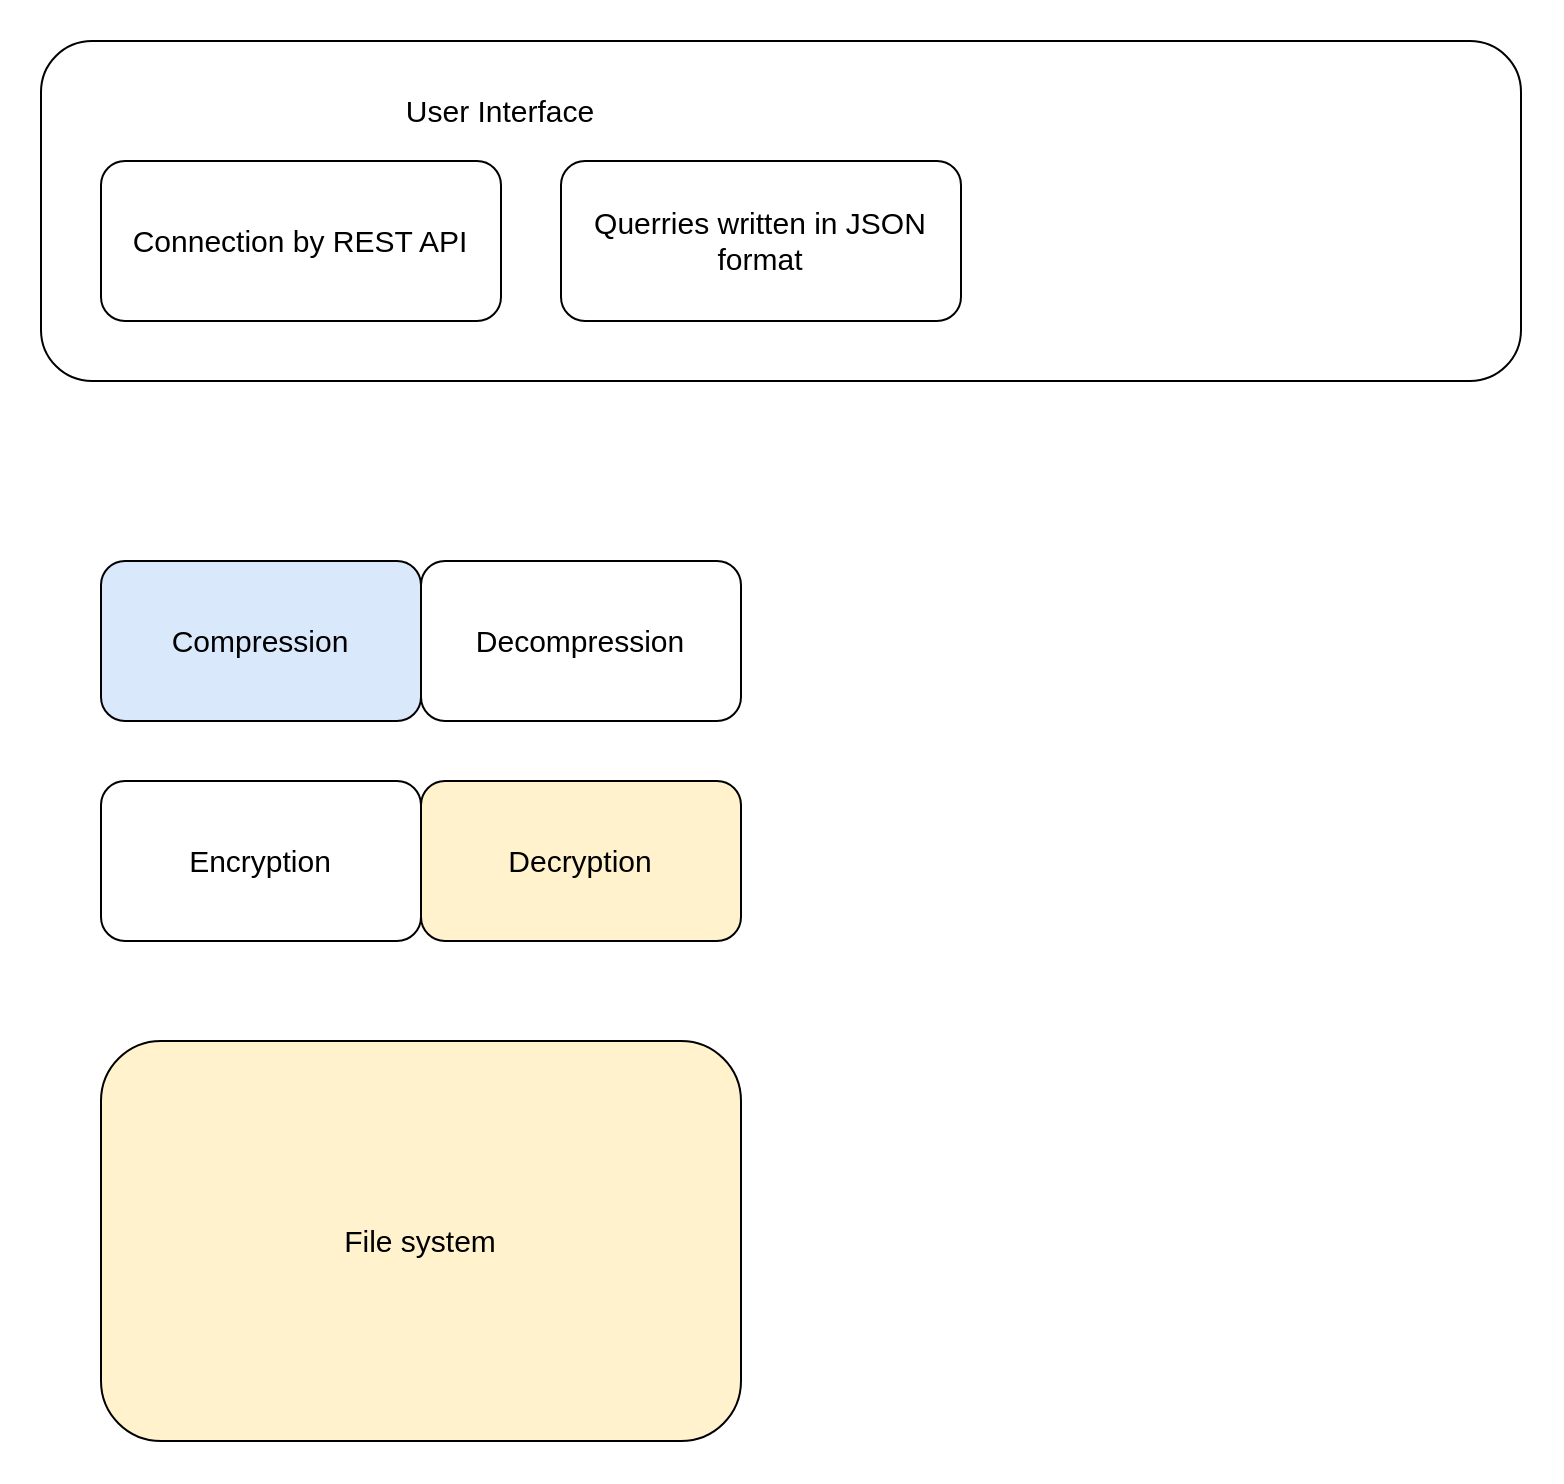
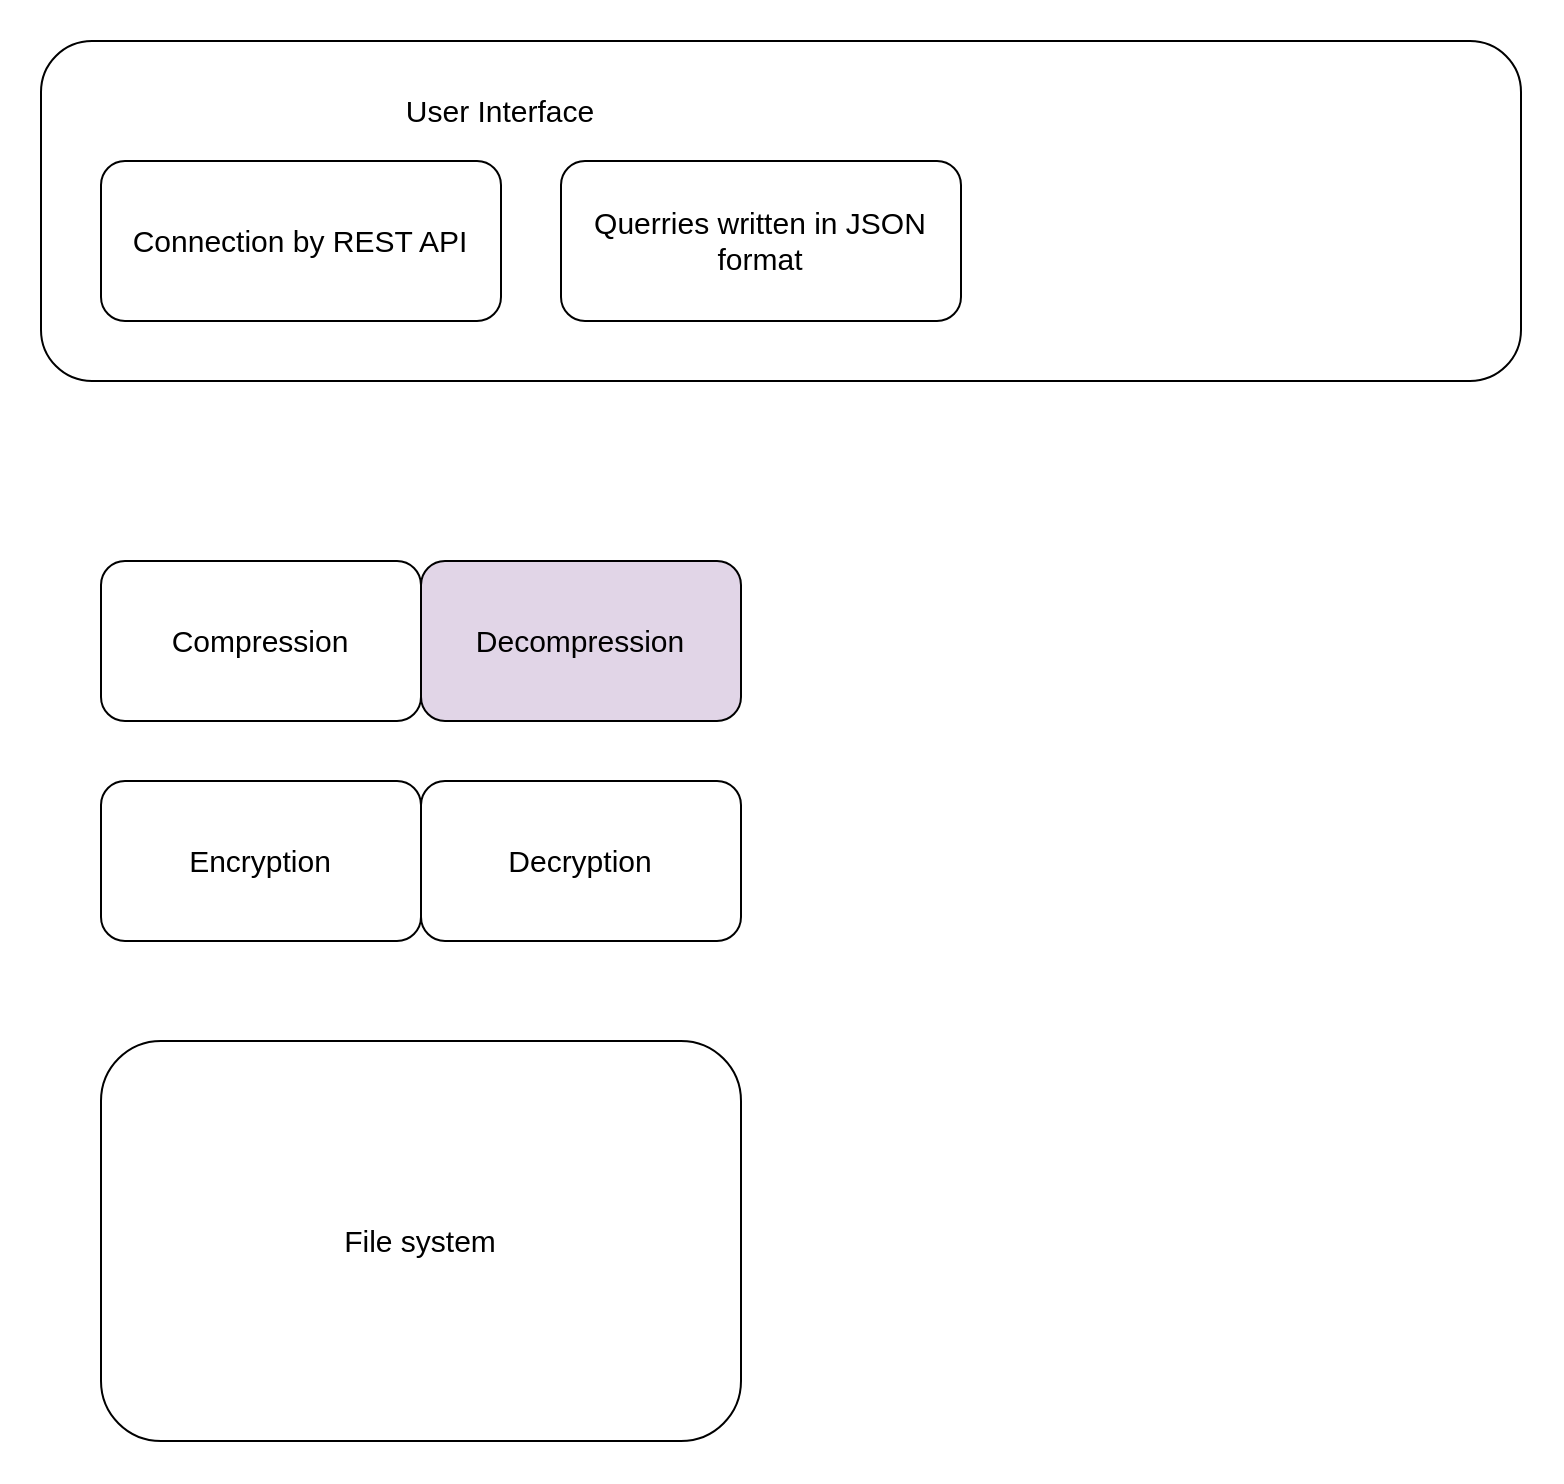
(261, 641) -> (261, 641)
(581, 641) -> (581, 641)
(581, 861) -> (581, 861)
(421, 1241) -> (421, 1241)
